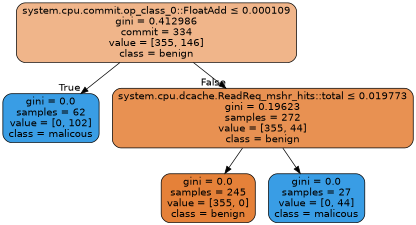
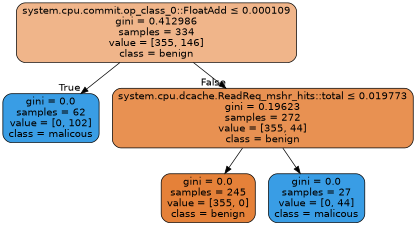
(157, 32) -> (157, 32)
